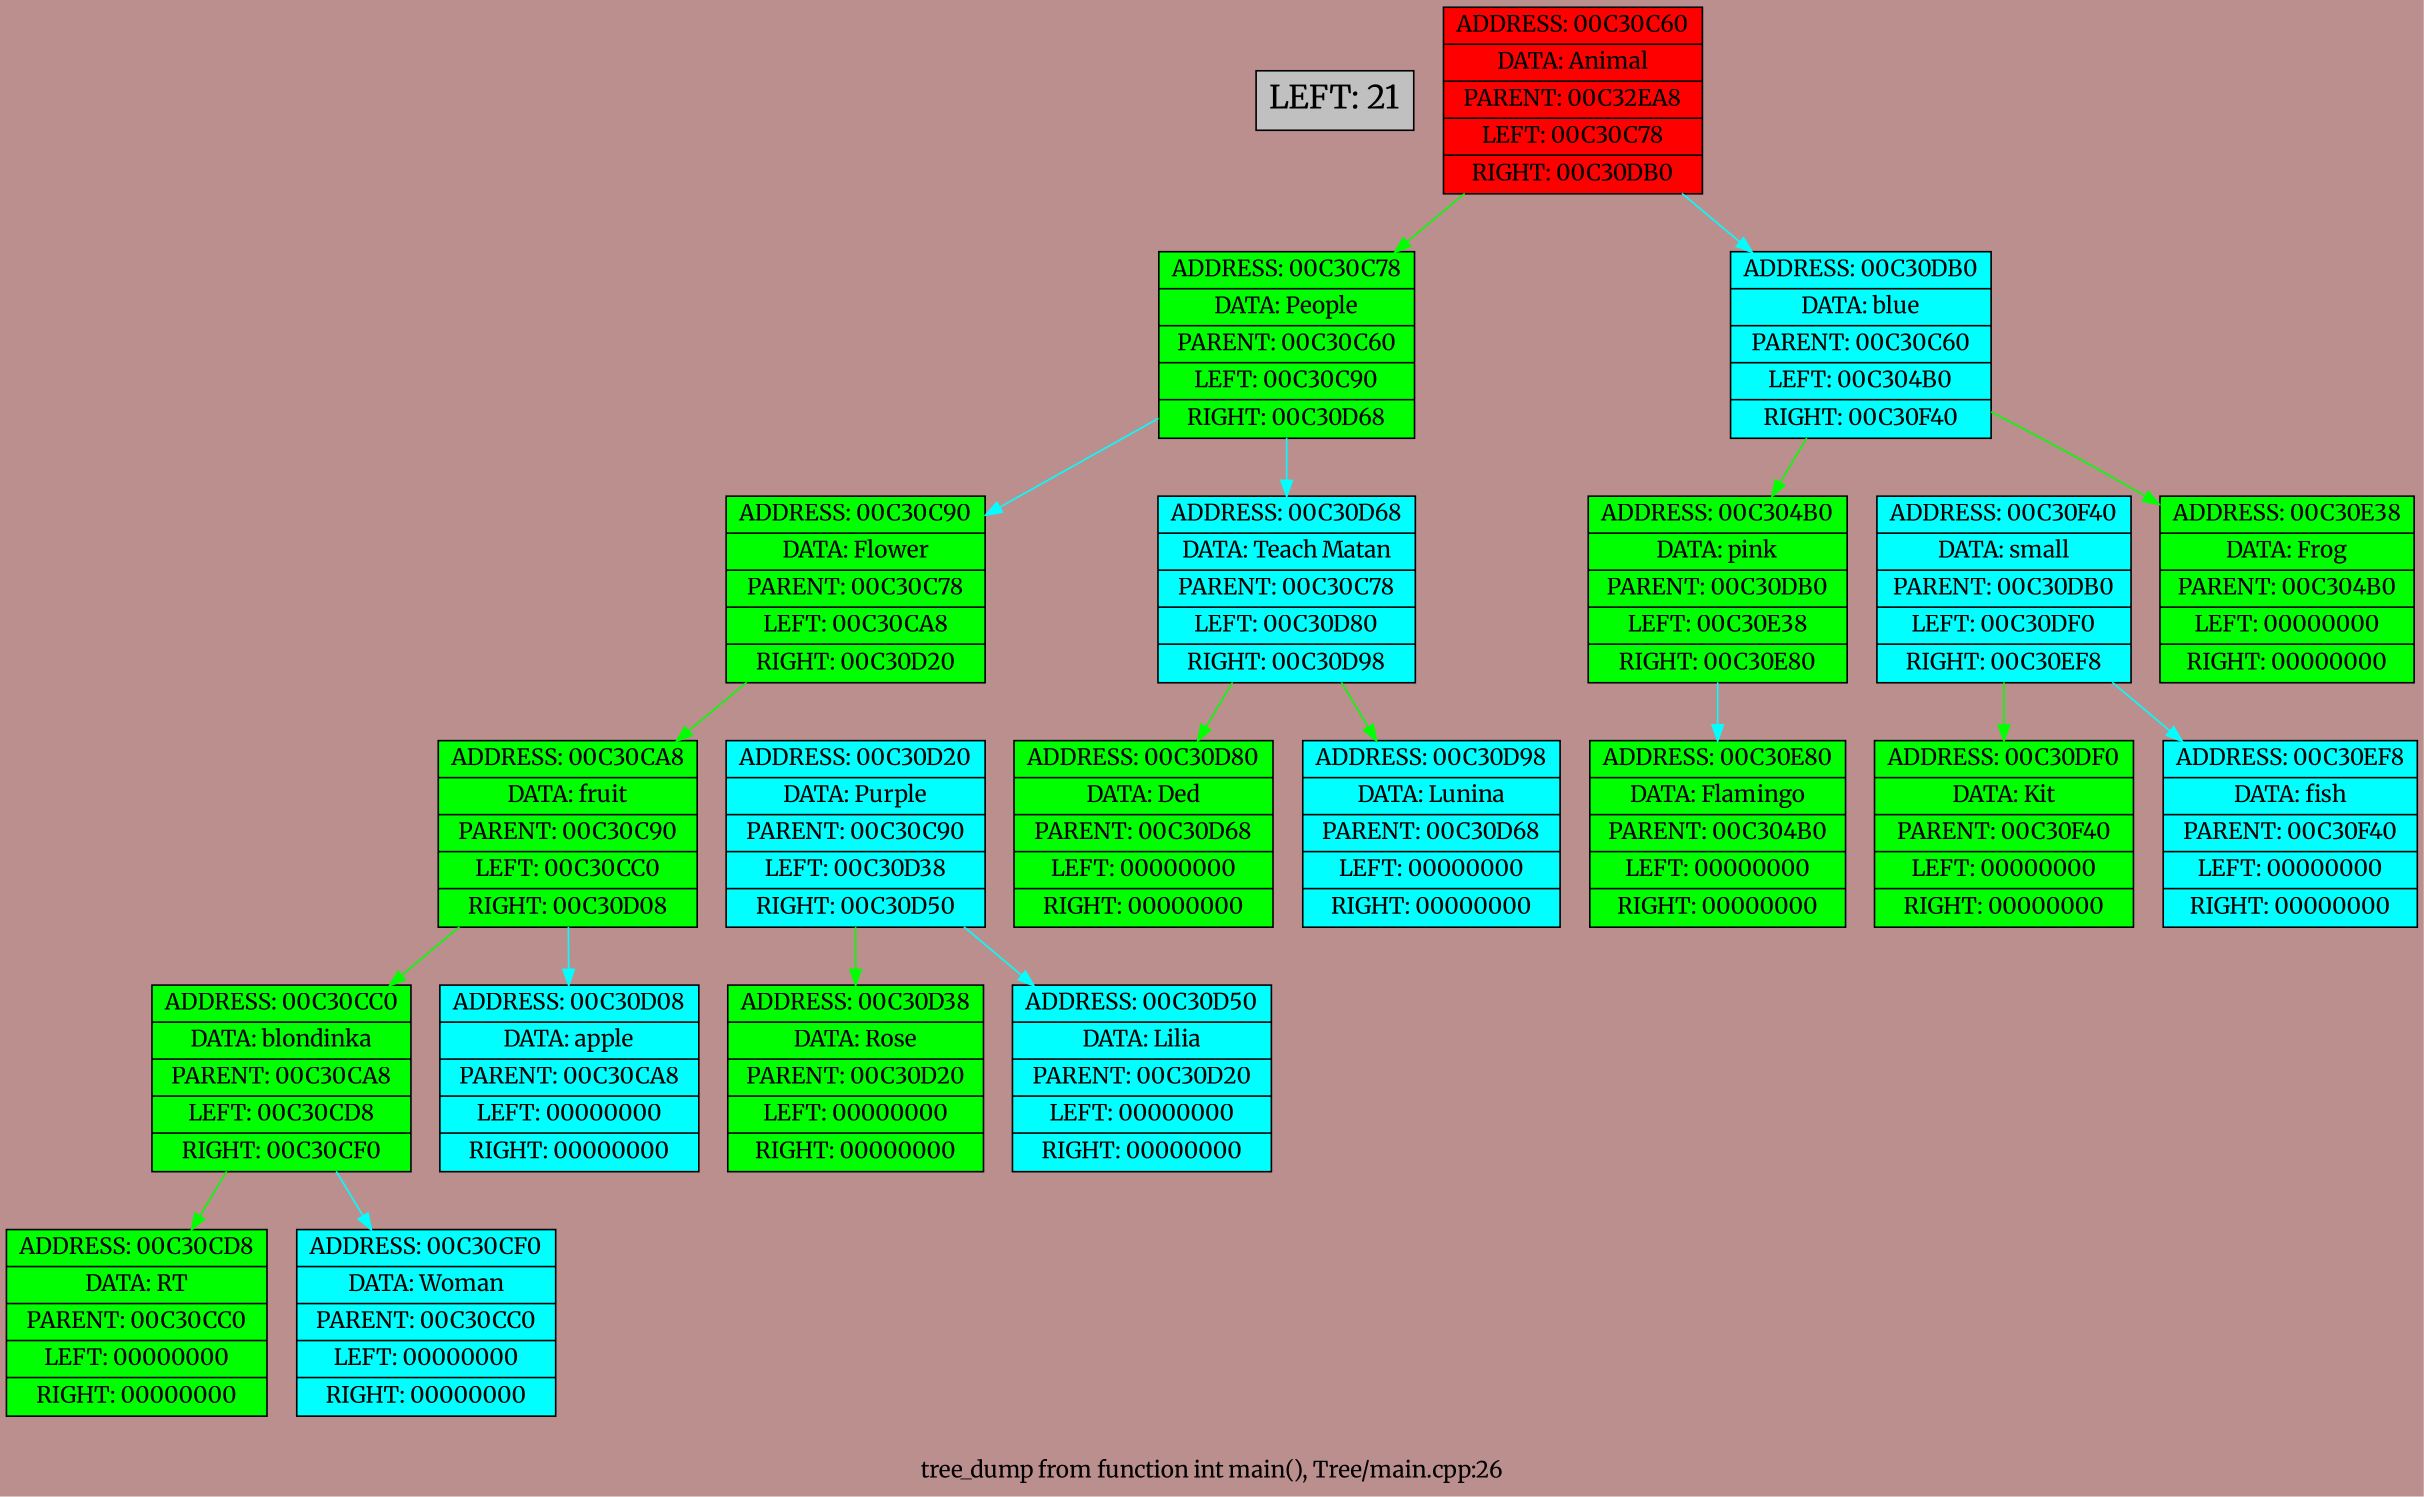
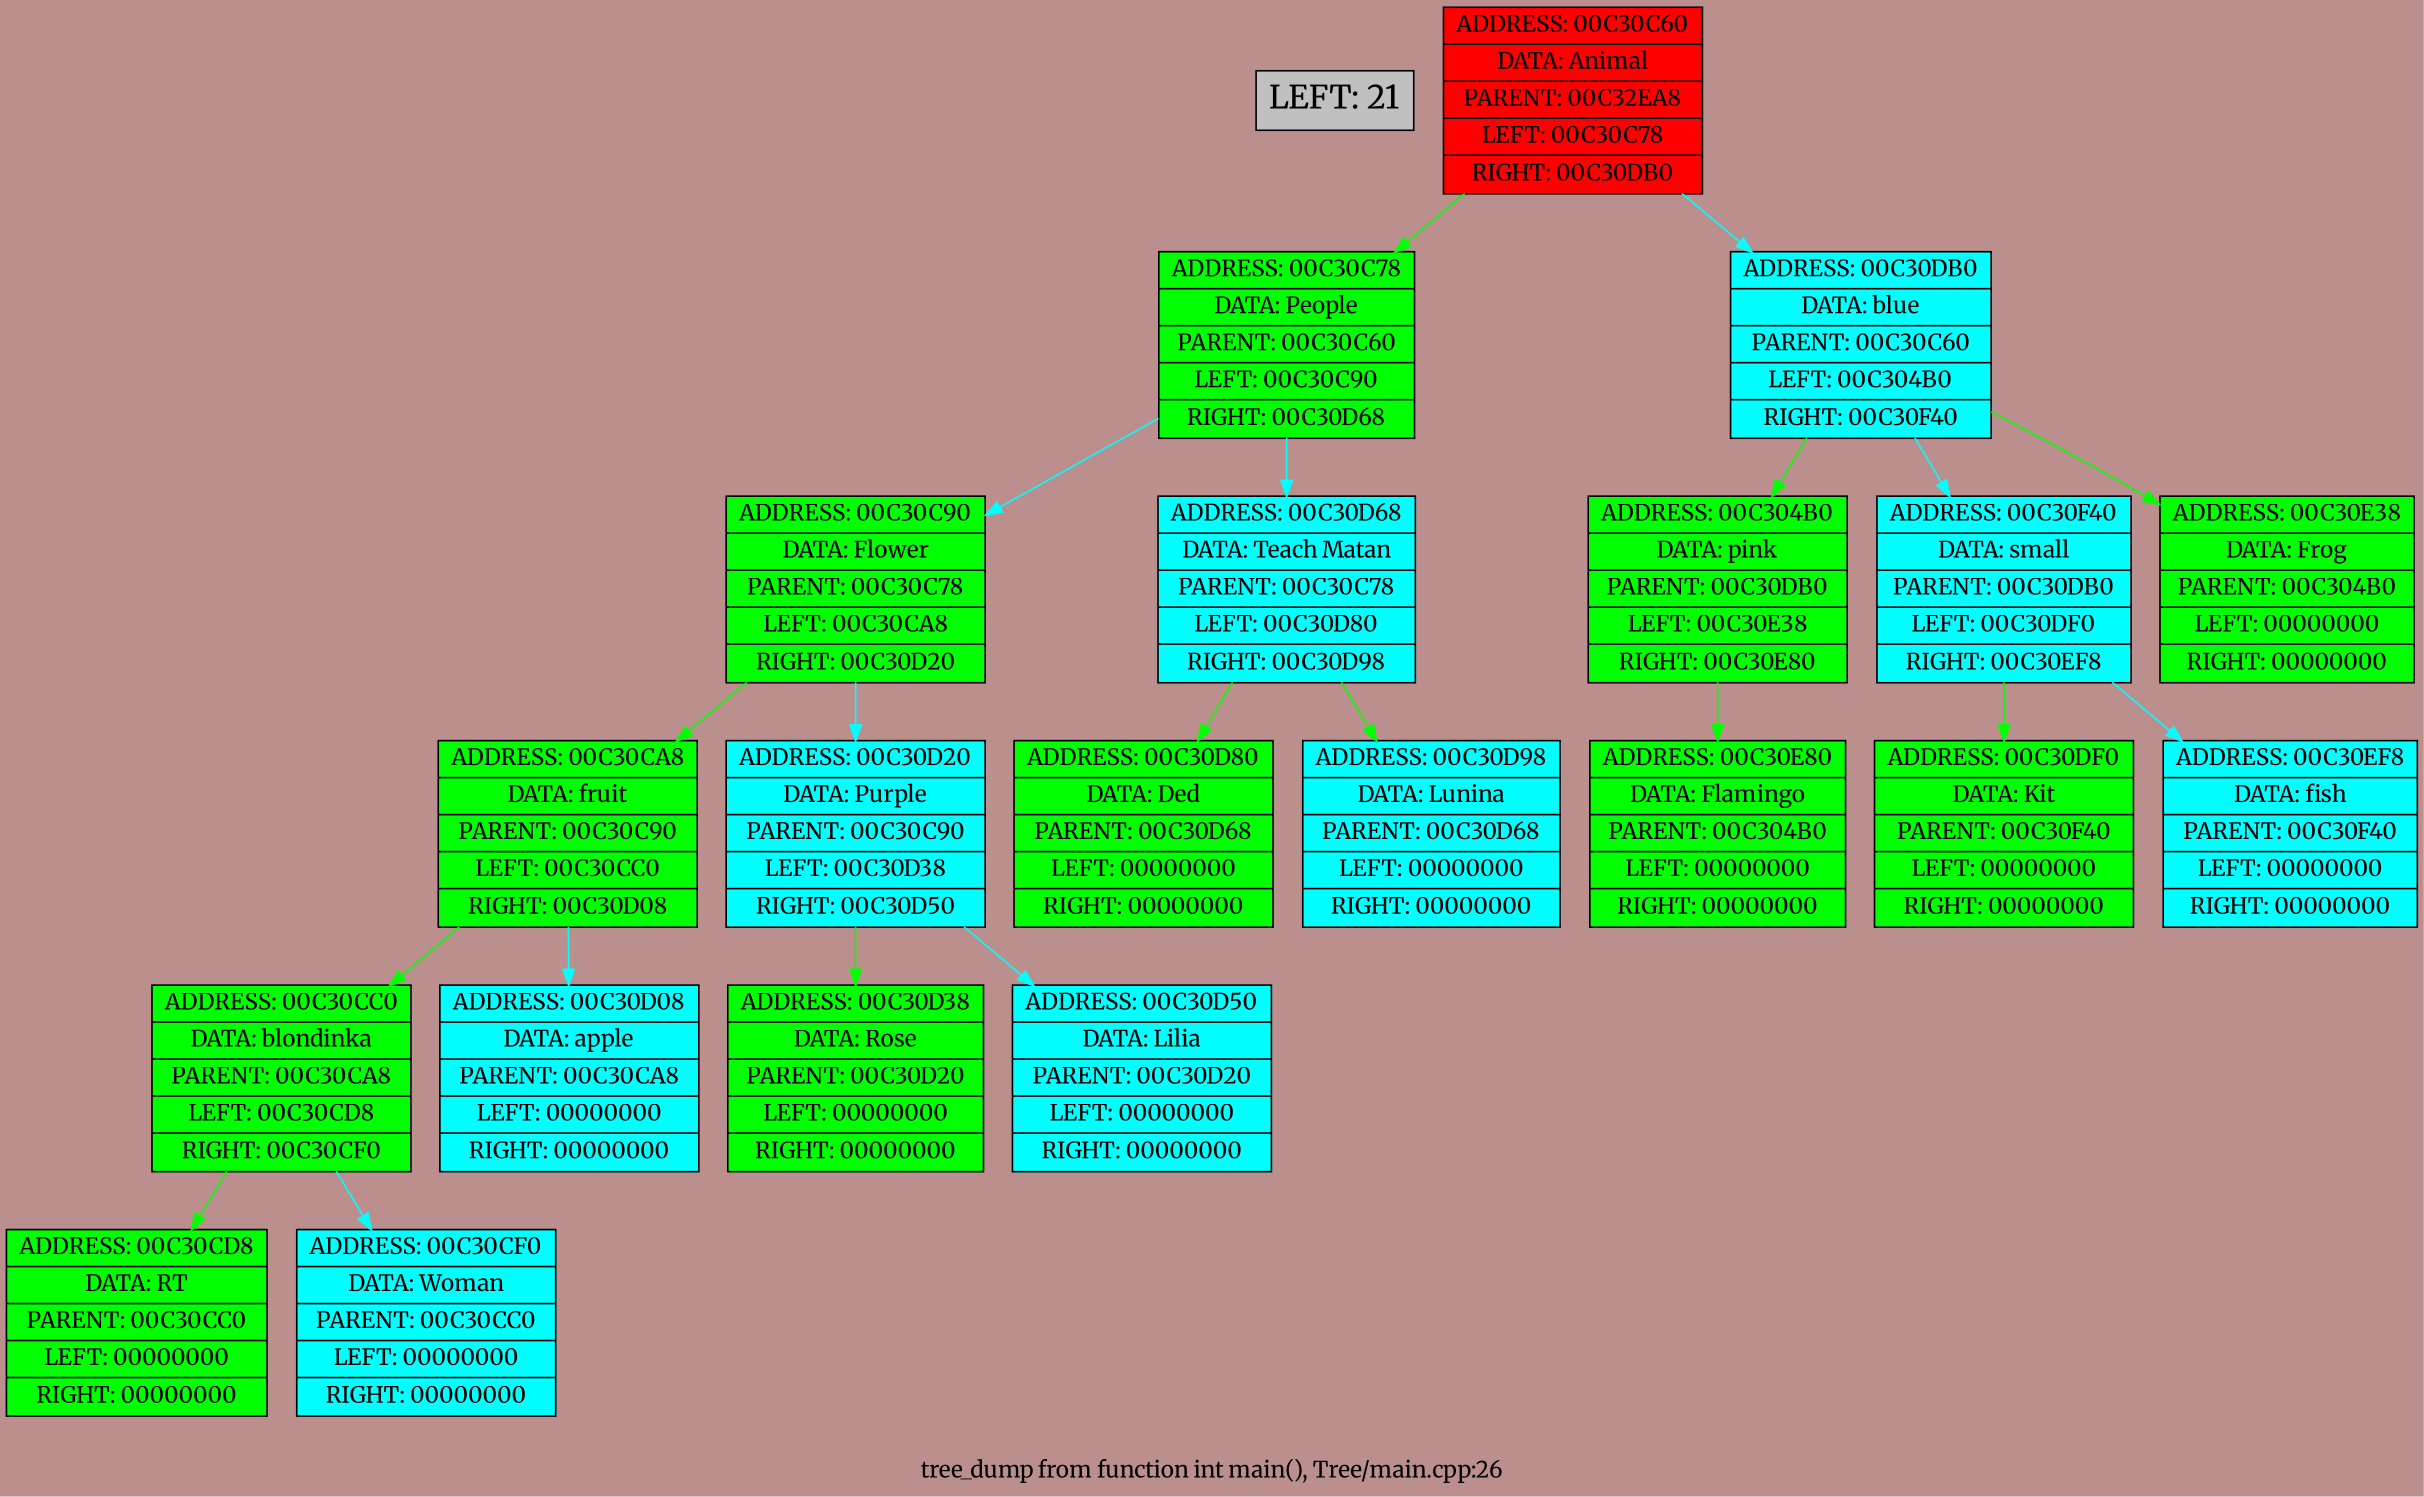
none -> (1928, 460)
none -> (856, 703)
(1718, 703) -> (1718, 703)
